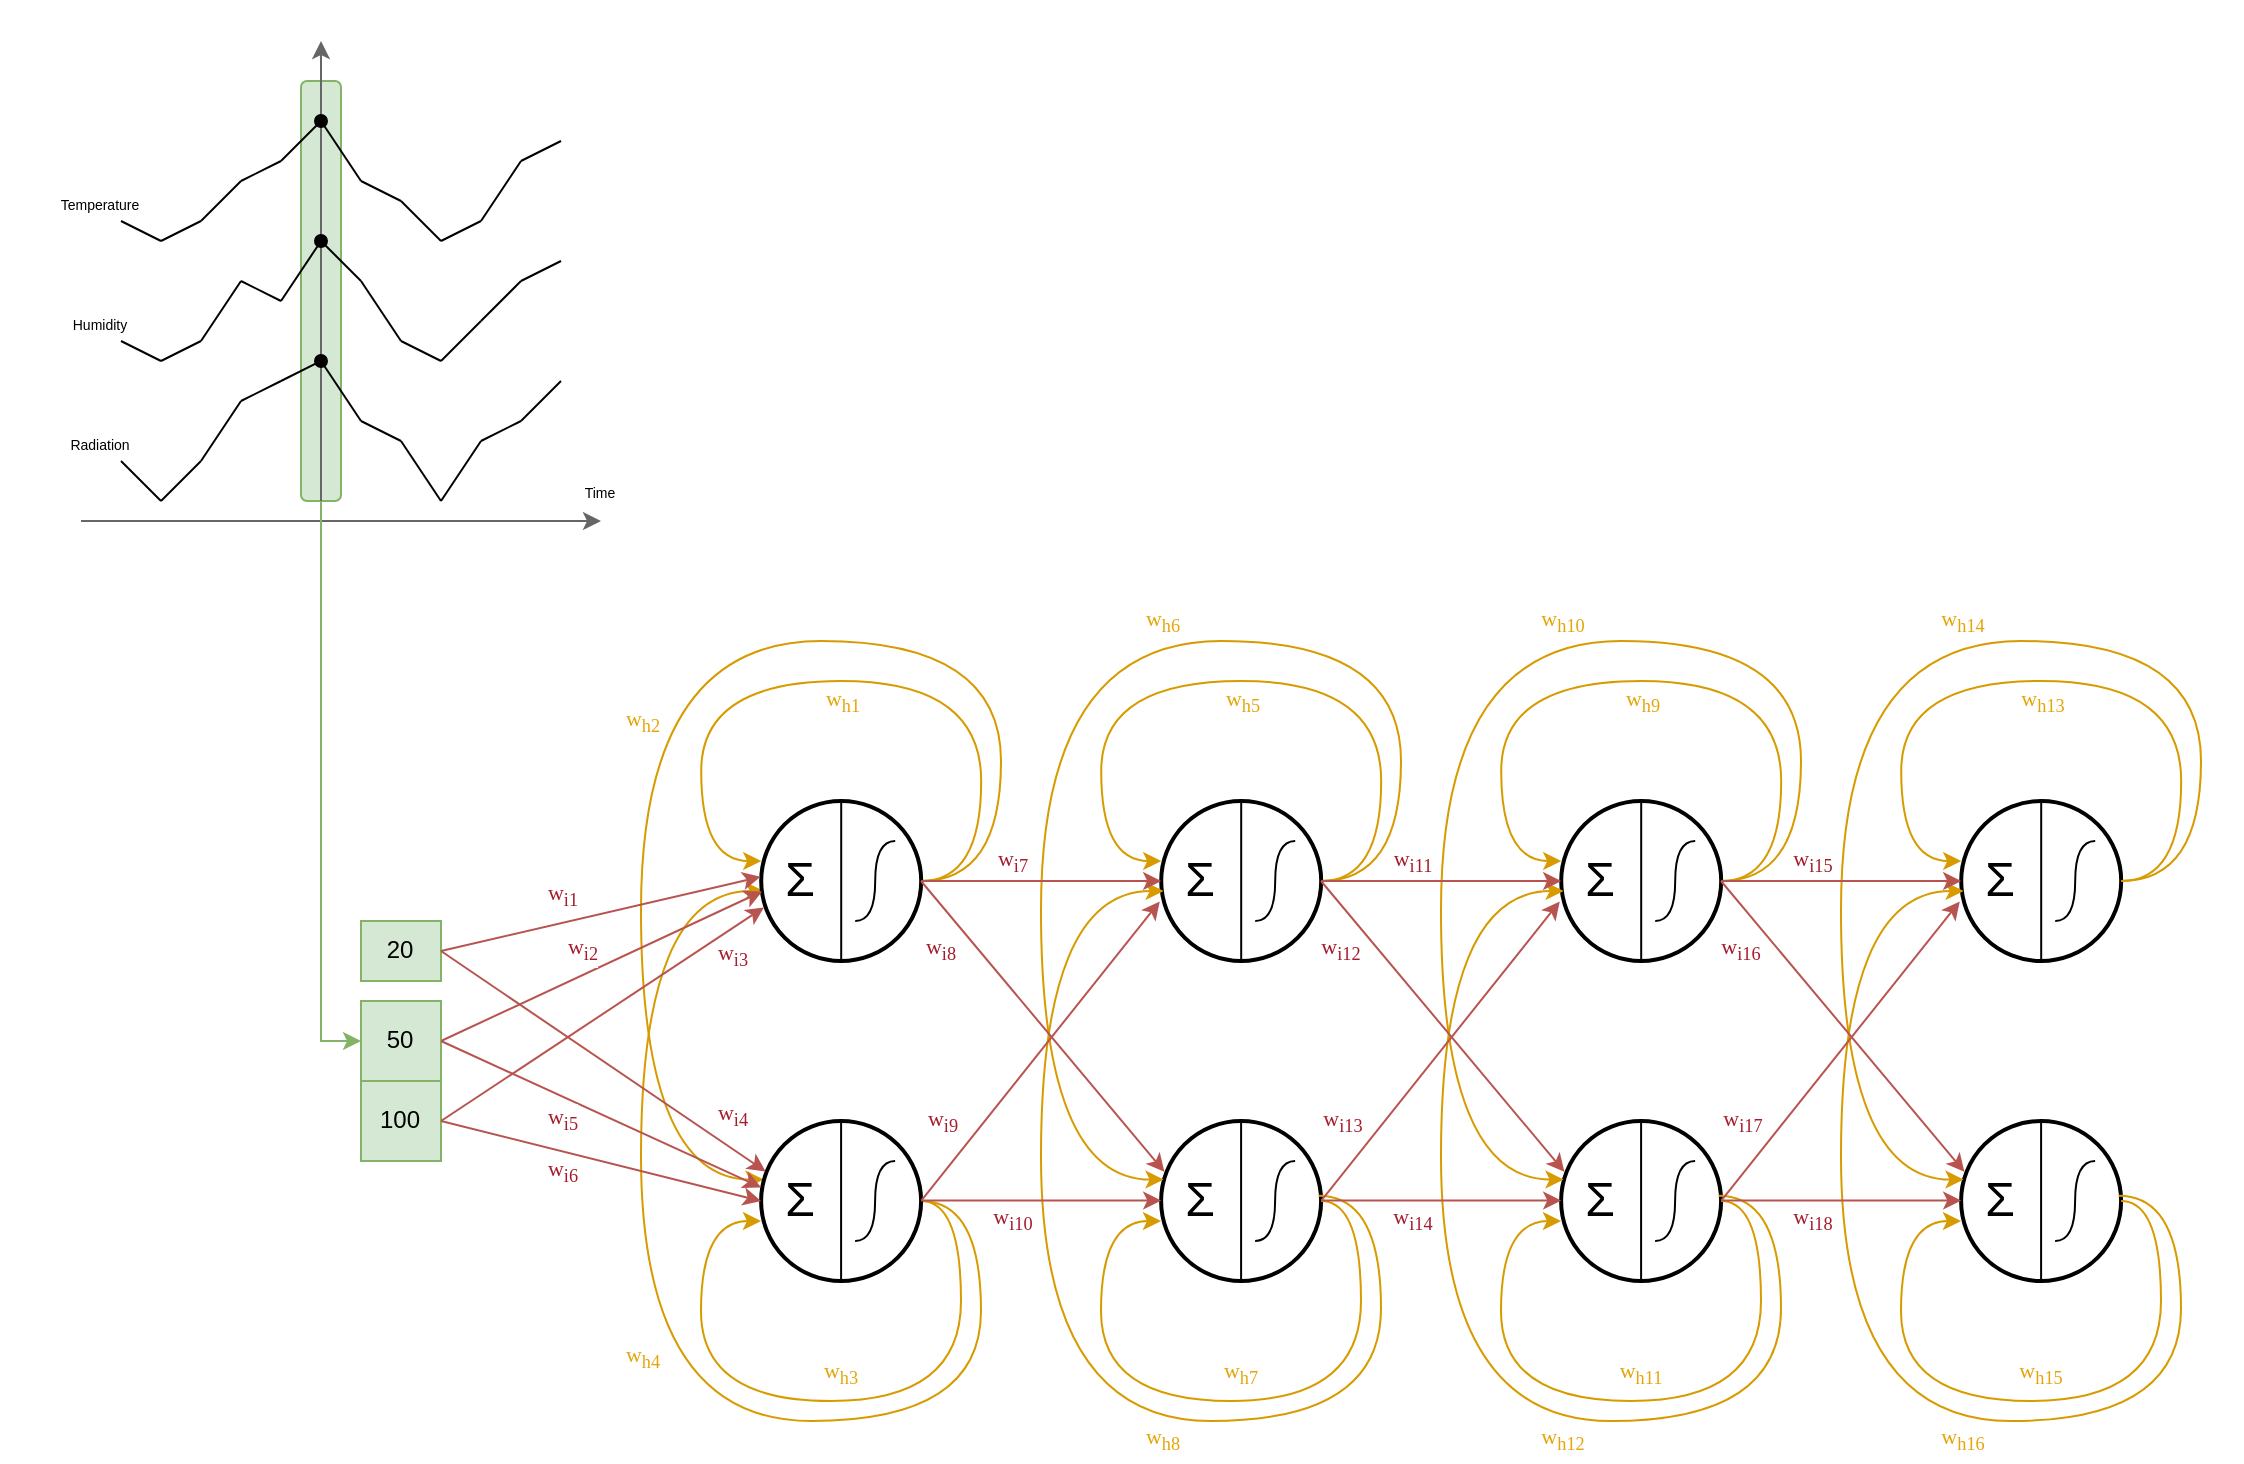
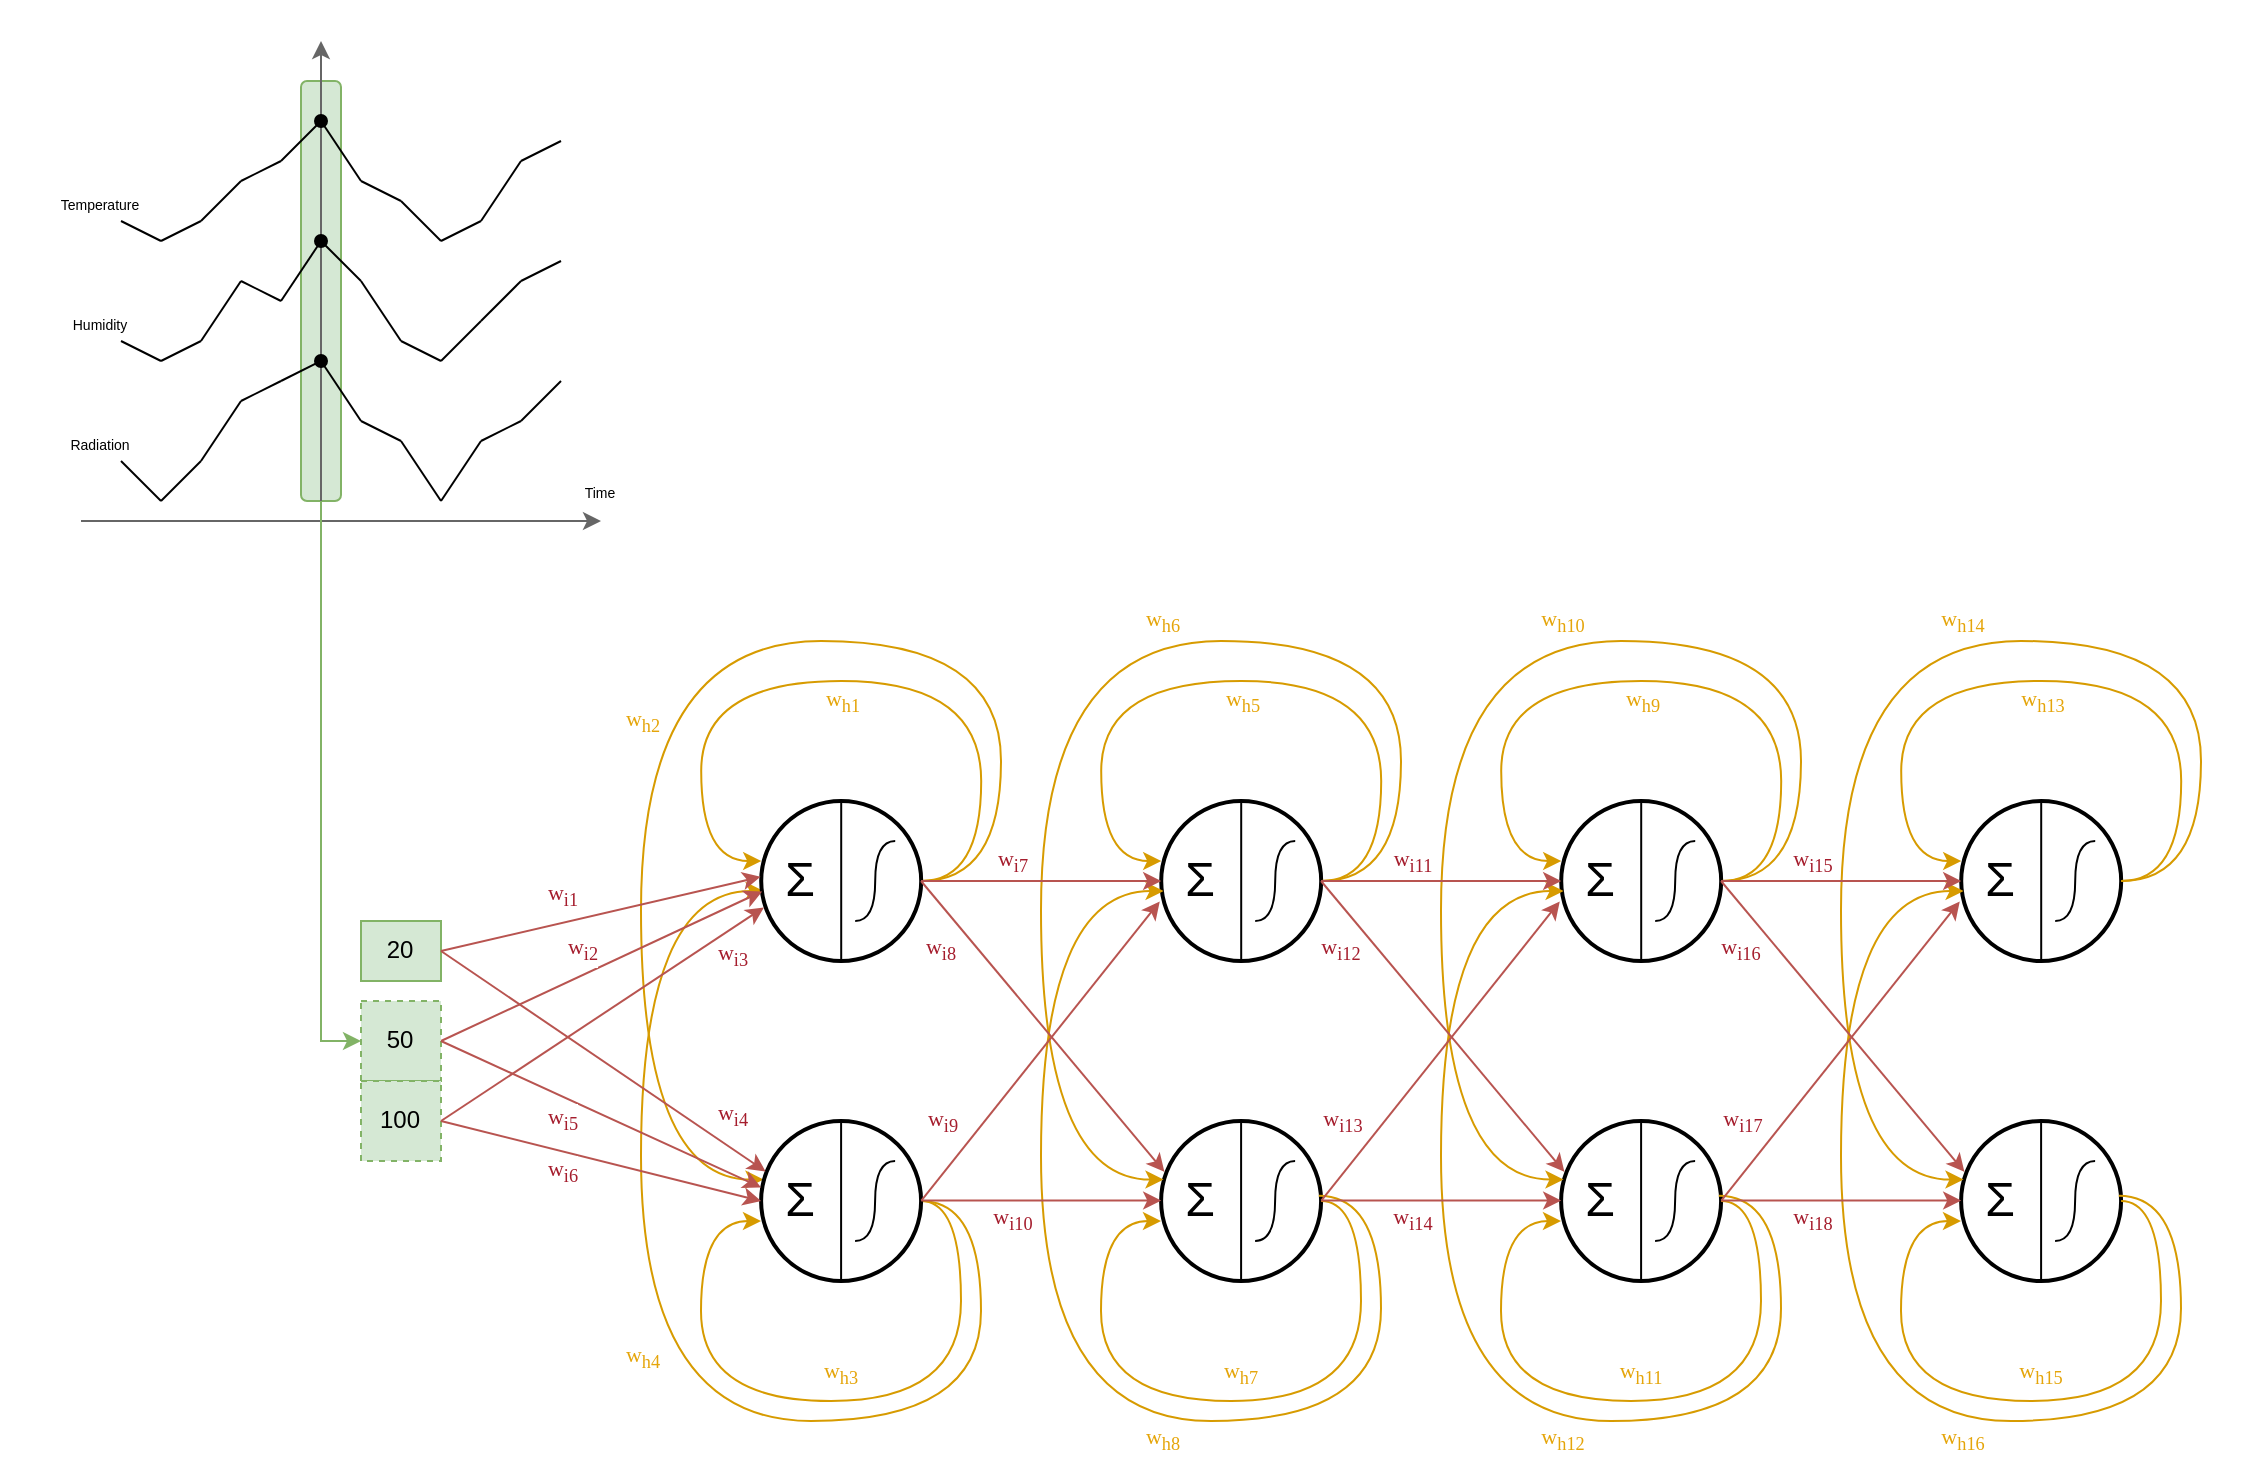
(401, 1041) -> (401, 1041)
(401, 1121) -> (401, 1121)
